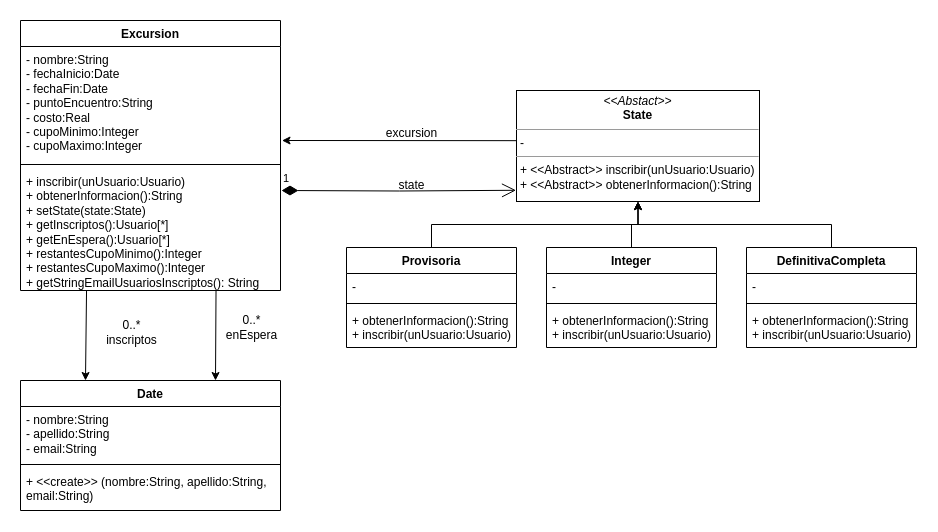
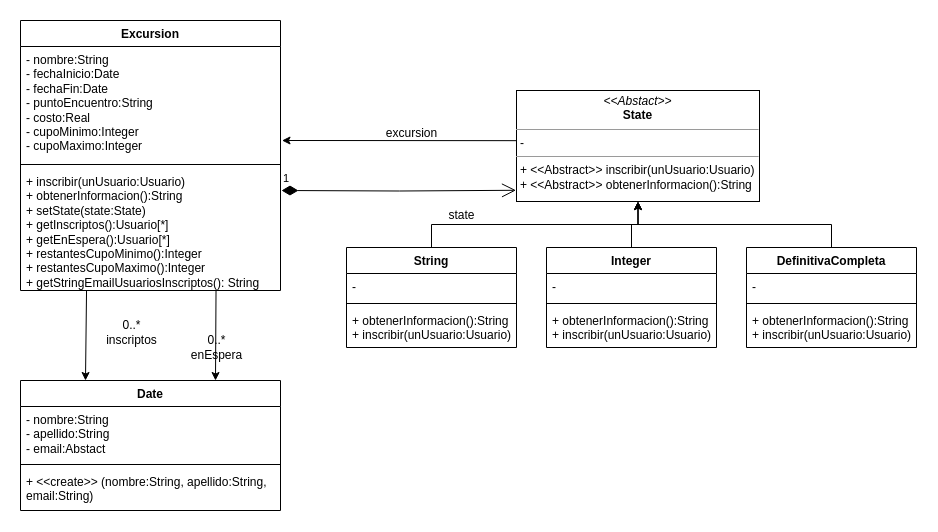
(412, 186) -> (462, 216)
(432, 262) -> (432, 262)
(252, 328) -> (217, 348)
(74, 435) -> (74, 435)
